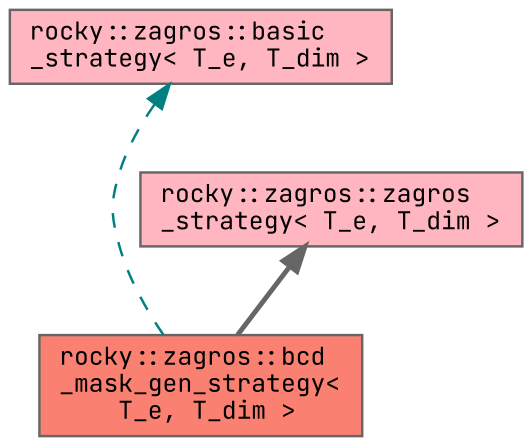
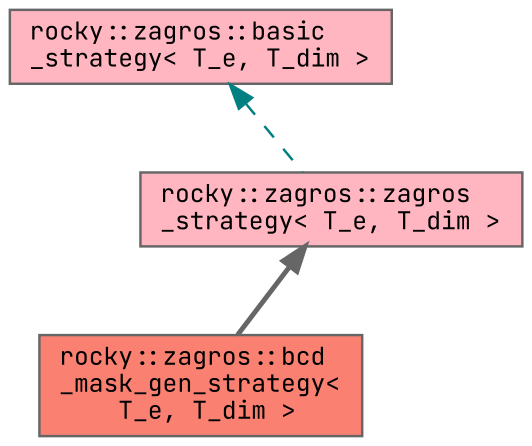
(114, 220) -> (274, 138)
